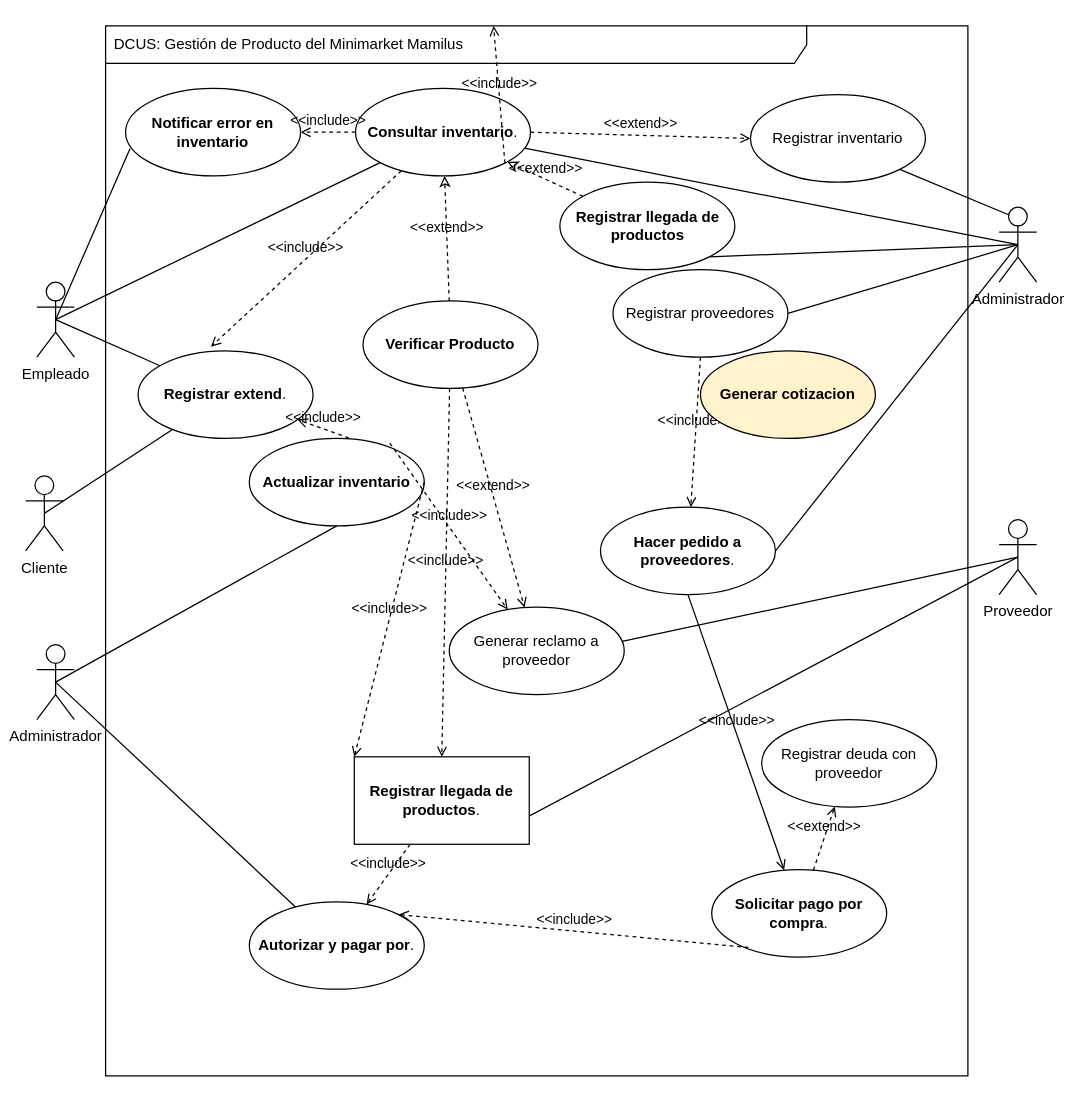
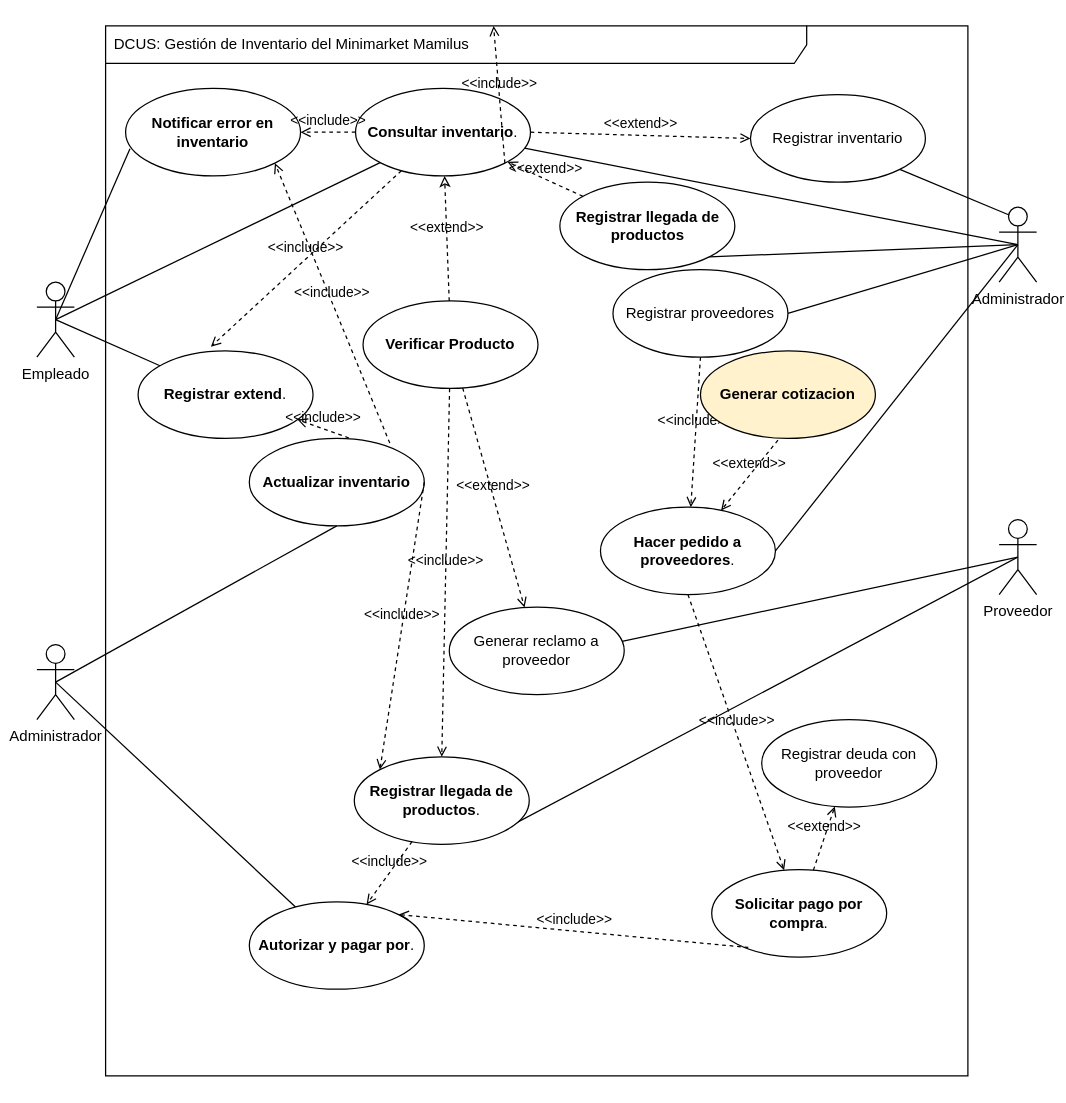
(291, 44) -> (297, 44)
(517, 166) -> (515, 165)
(118, 465) -> none
none -> (751, 474)
(44, 513) -> none
(477, 566) -> (333, 305)
(736, 730) -> (736, 730)
(442, 800) -> (442, 800)
